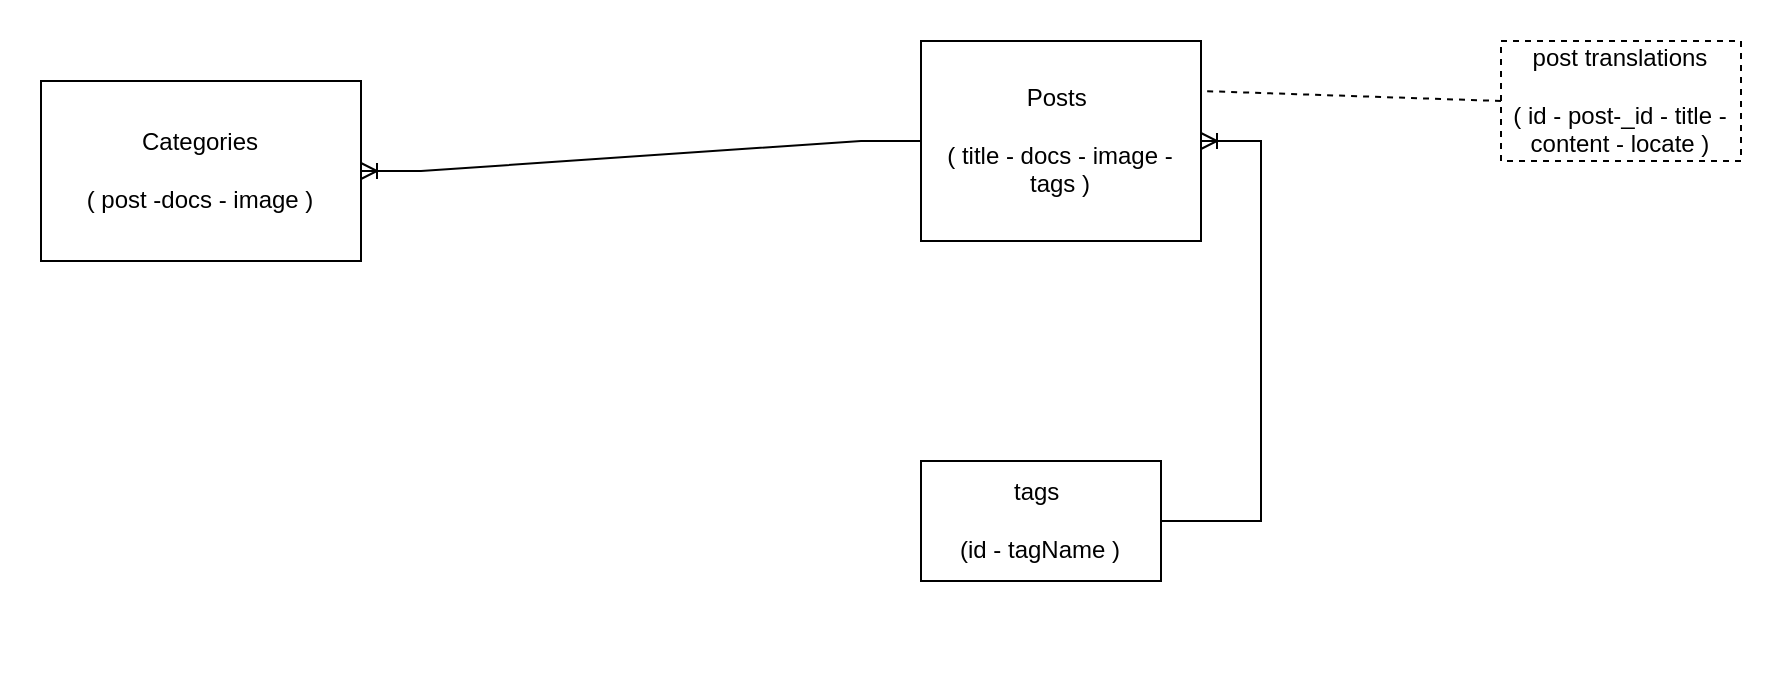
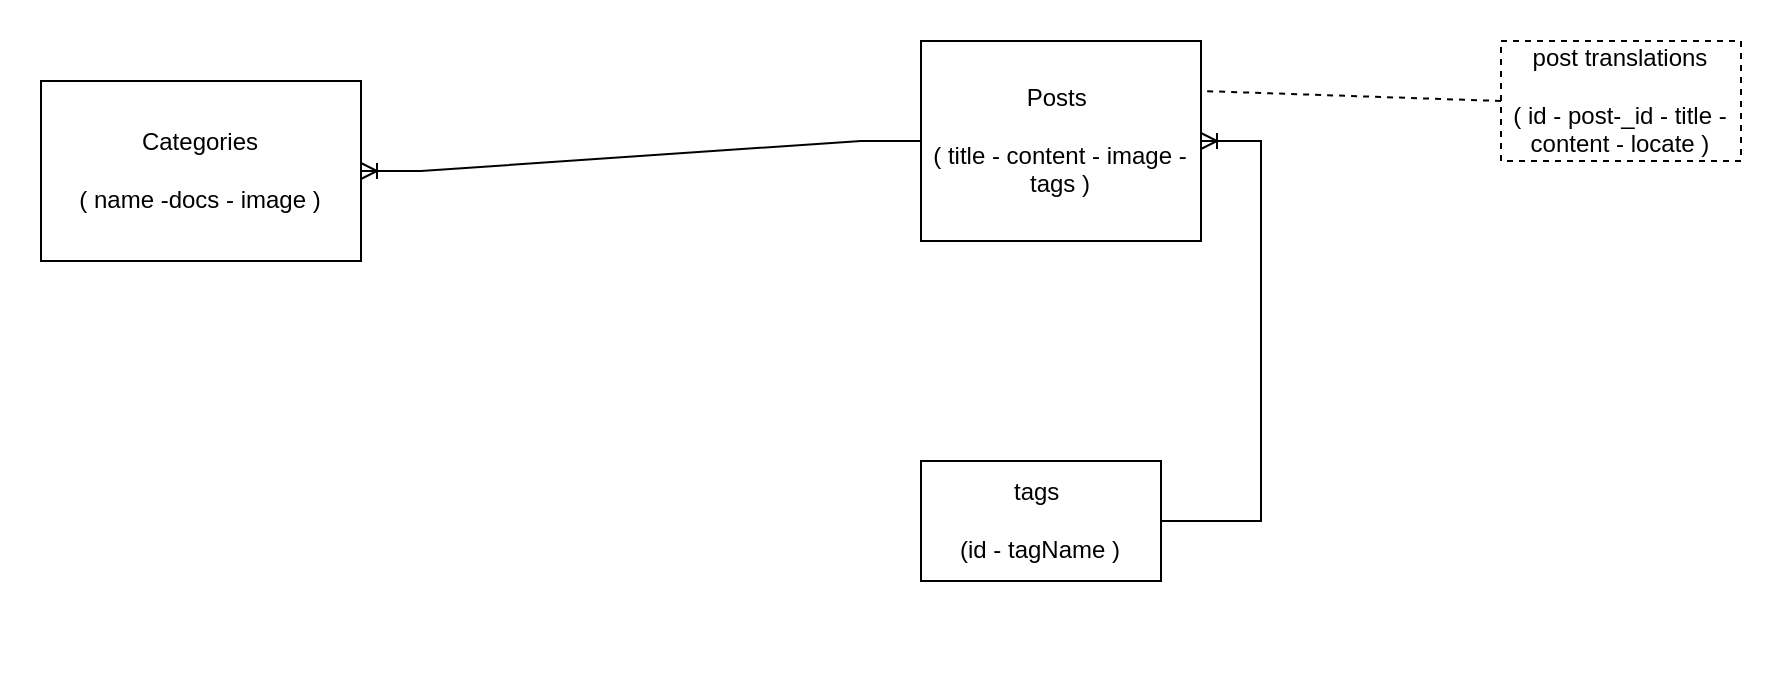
(1061, 141) -> (1061, 141)
(201, 171) -> (201, 171)
